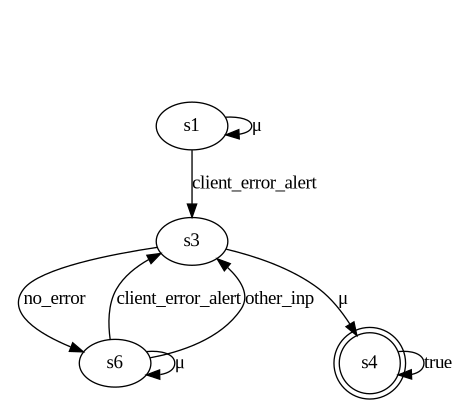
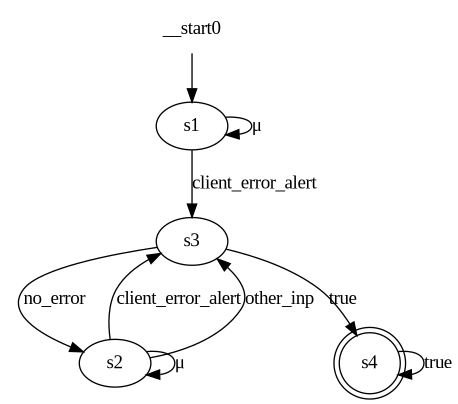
none -> (192, 29)
(343, 299) -> (343, 299)
(115, 363) -> (115, 363)
